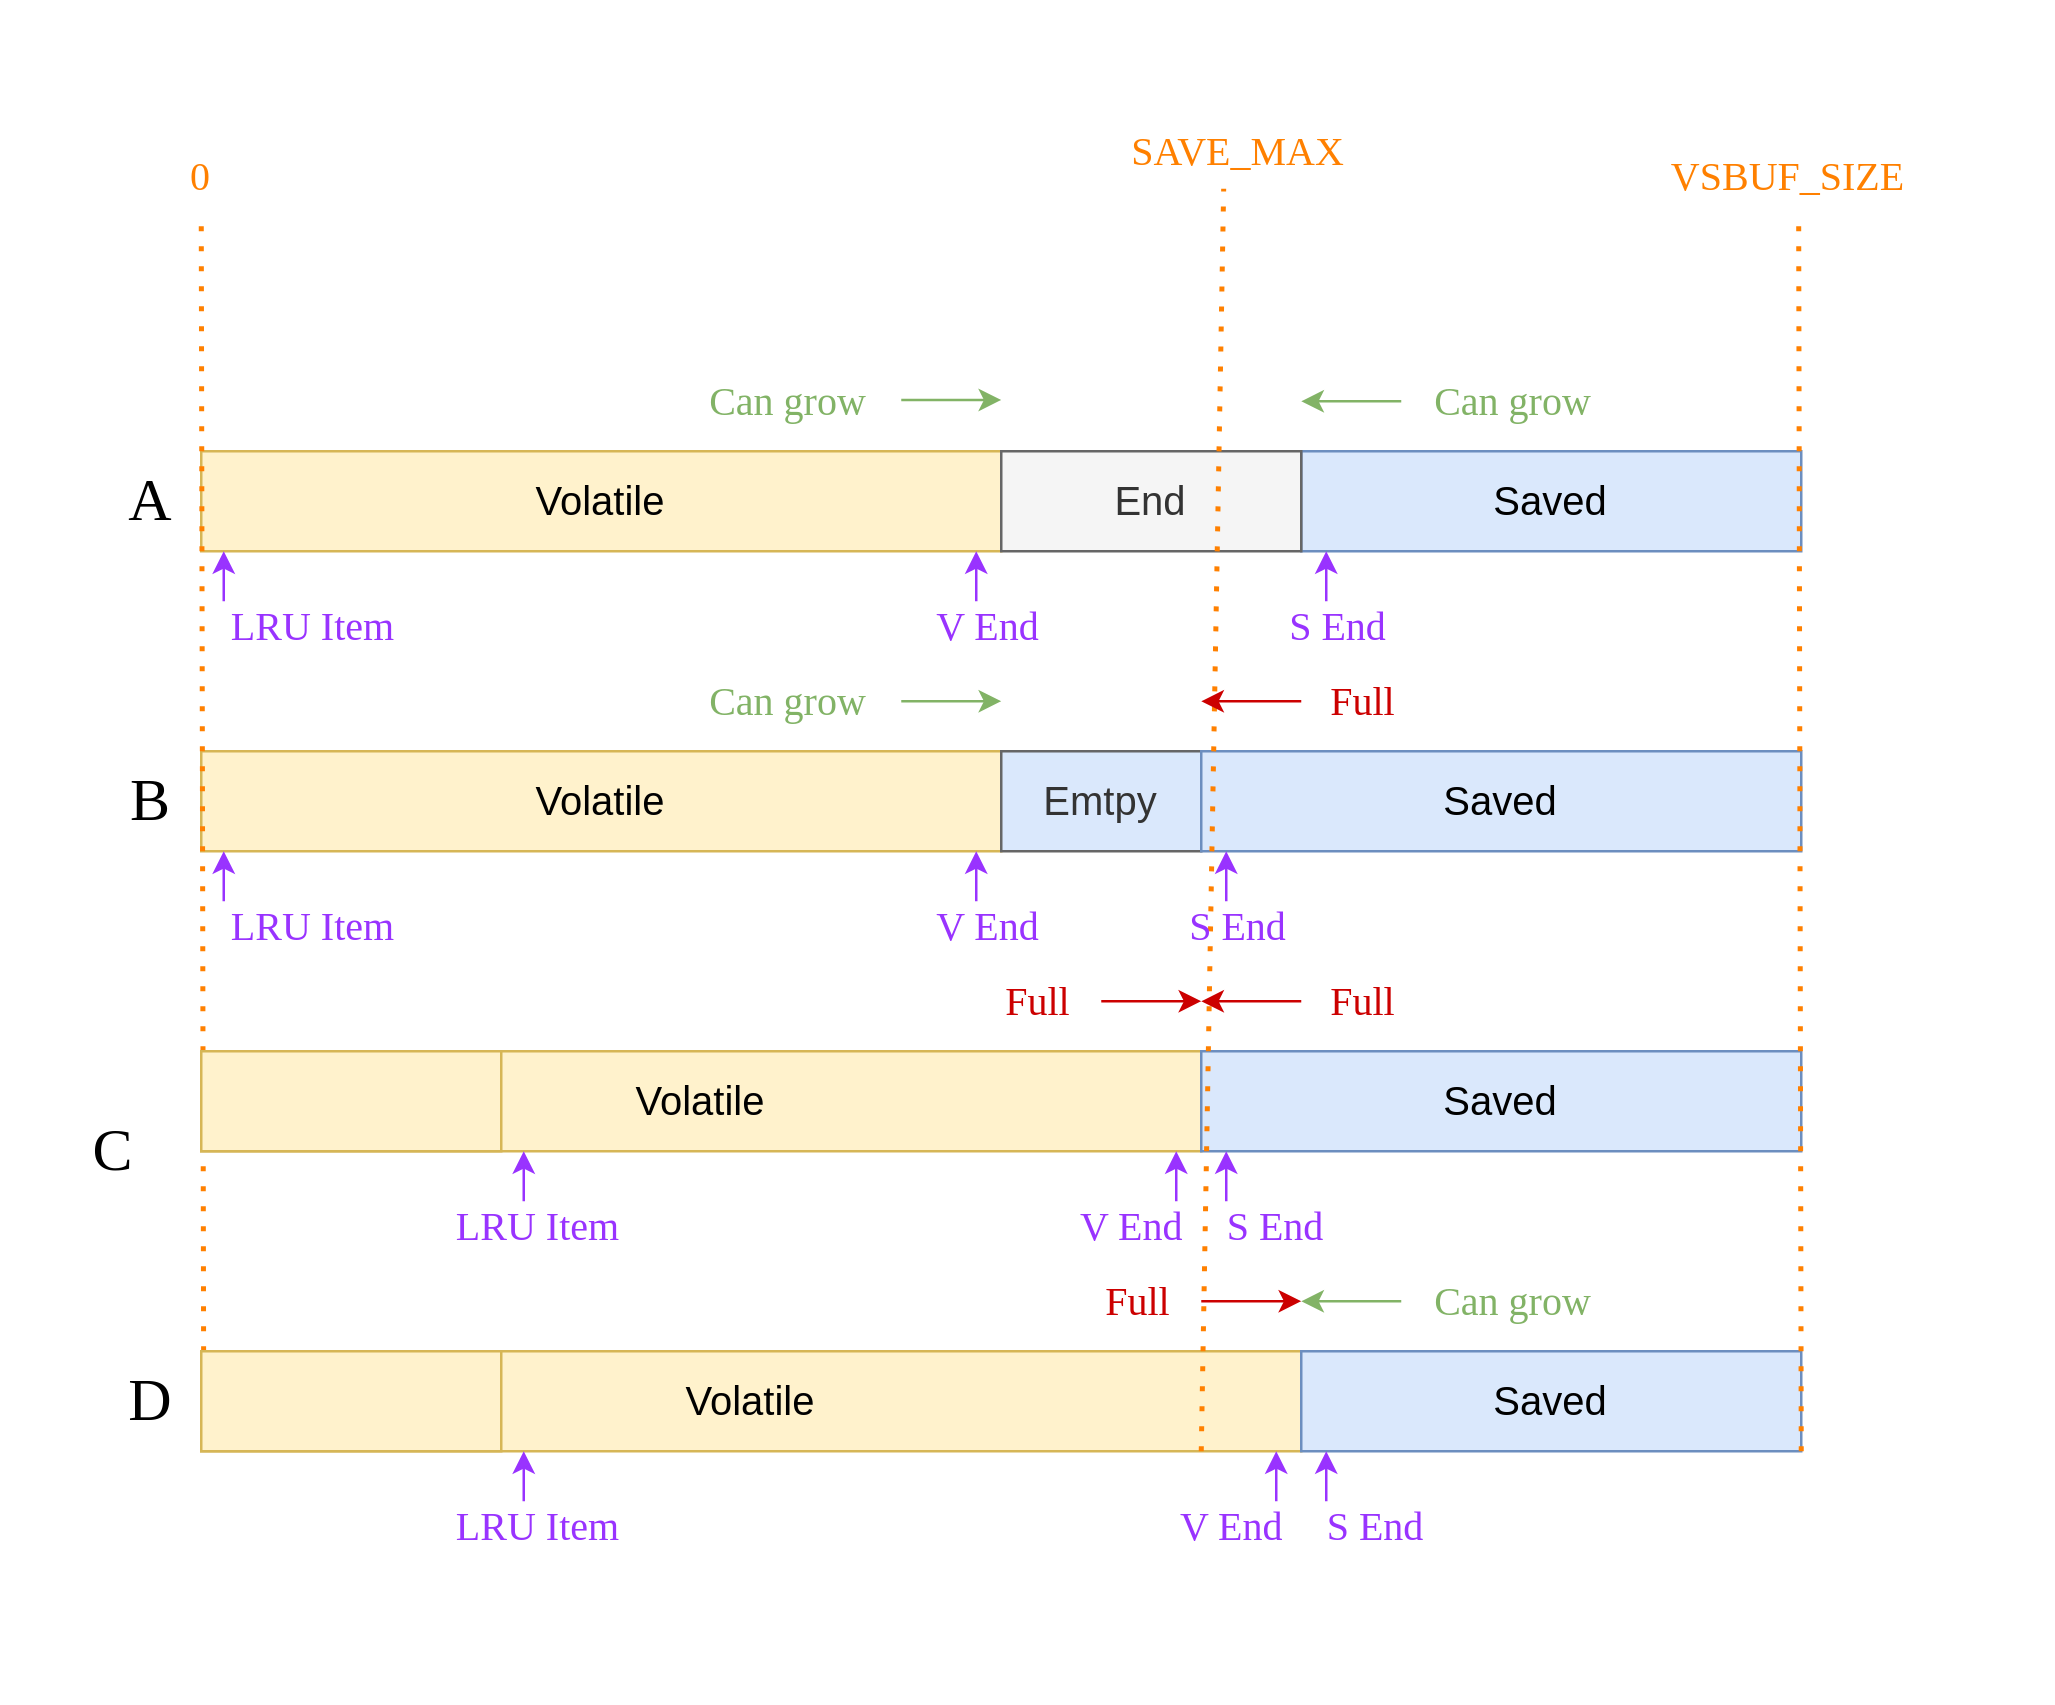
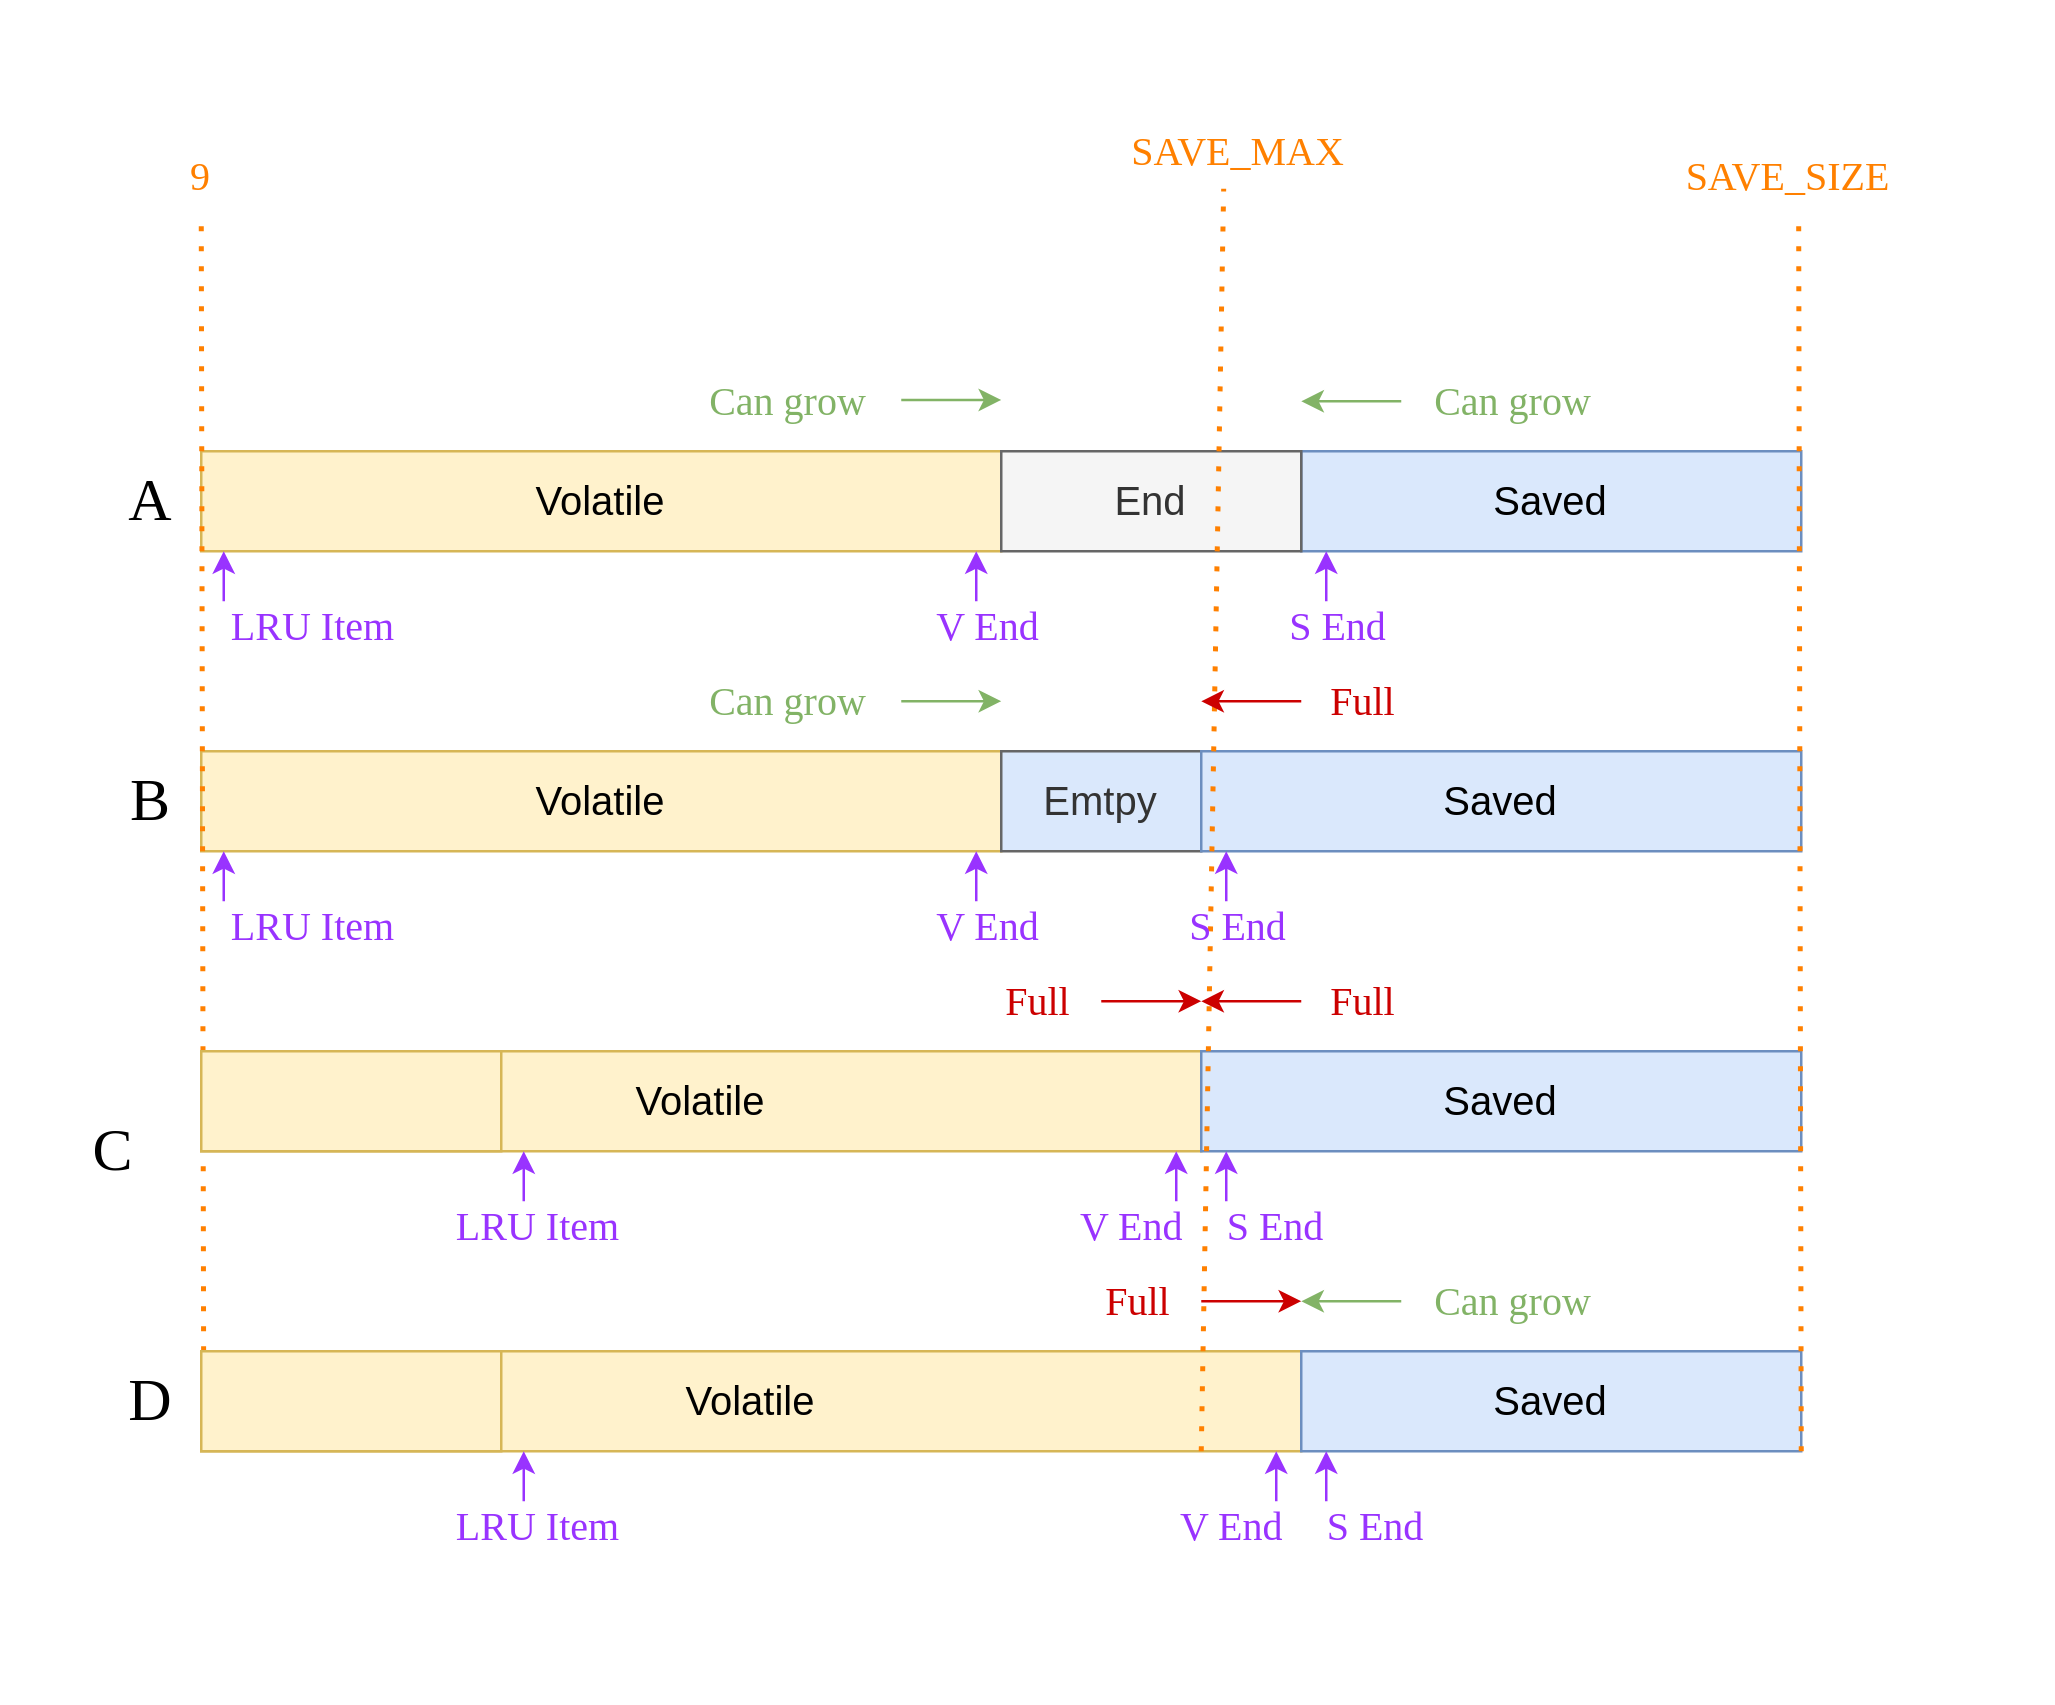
(201, 176) -> (201, 176)
(1789, 176) -> (1789, 176)
